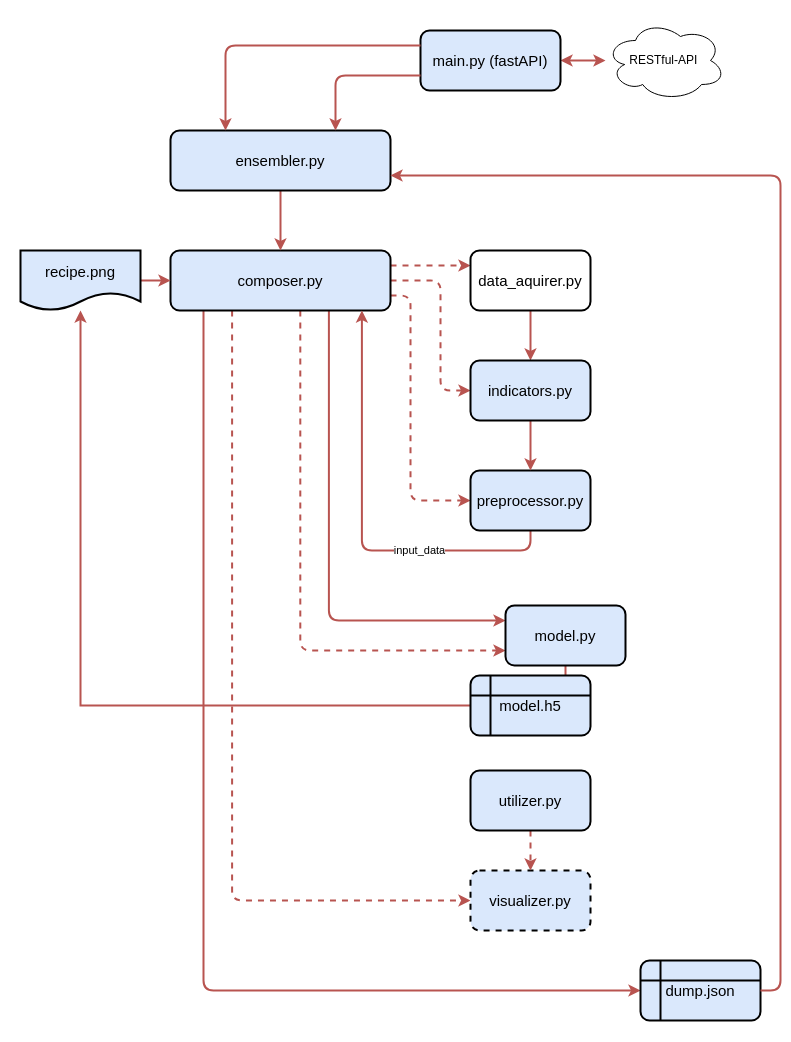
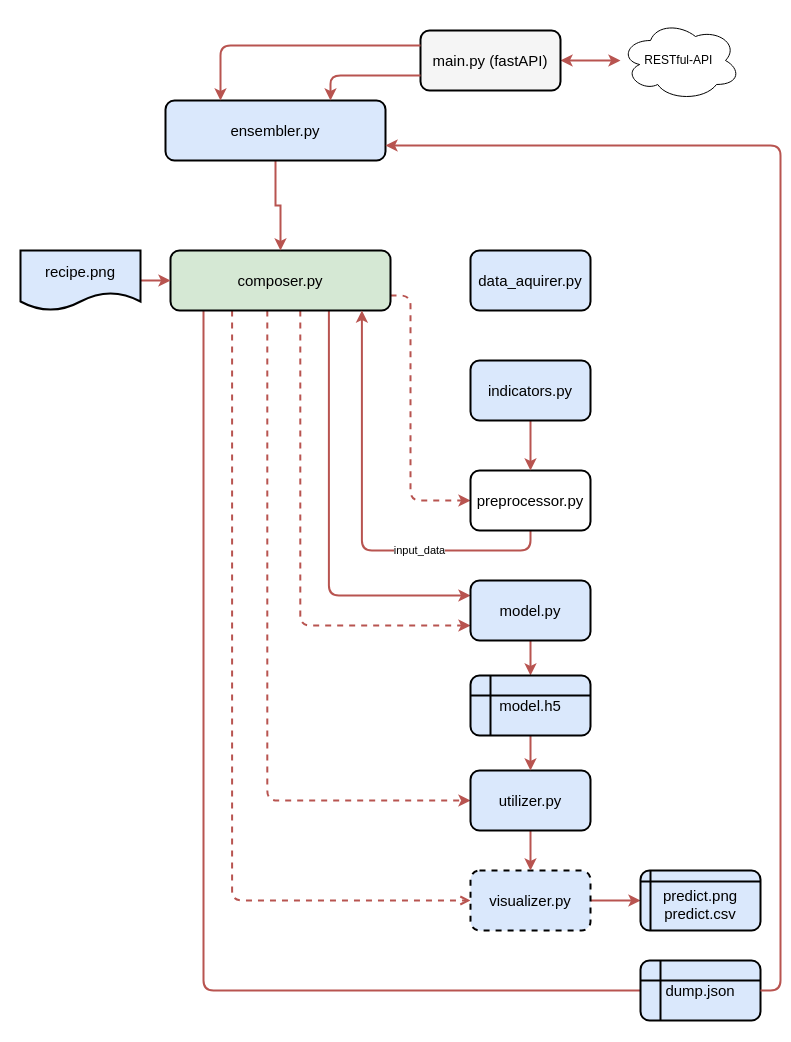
(491, 61) -> (491, 61)
(666, 61) -> (681, 61)
(281, 161) -> (276, 131)
(426, 266) -> none
(281, 281) -> (281, 281)
(531, 281) -> (531, 281)
(441, 321) -> none
(531, 331) -> none
(531, 501) -> (531, 501)
(566, 636) -> (531, 611)
none -> (267, 648)
(83, 706) -> (531, 754)
(531, 843) -> (531, 843)
(460, 901) -> (460, 901)
none -> (611, 901)
none -> (701, 901)
(630, 991) -> (633, 991)
